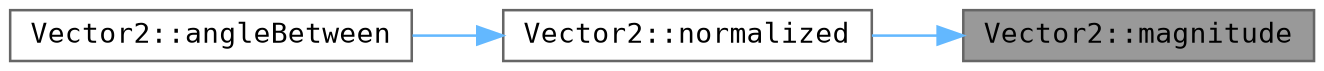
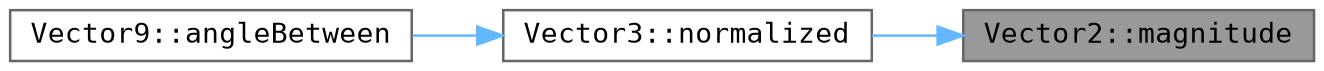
(211, 36) -> (211, 36)
(688, 36) -> (688, 36)
